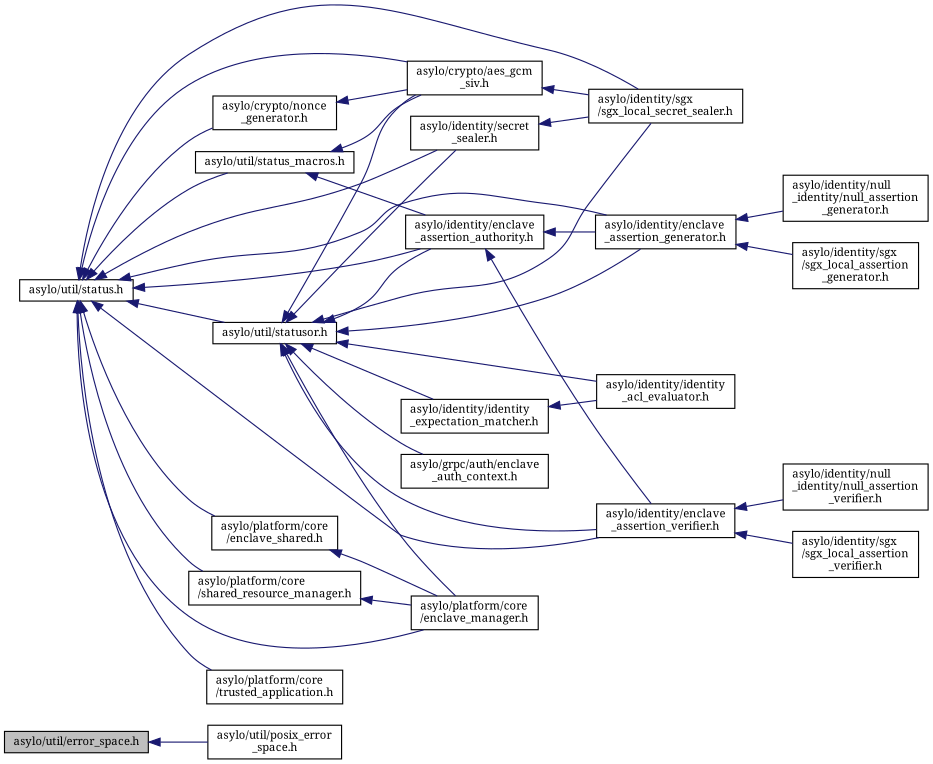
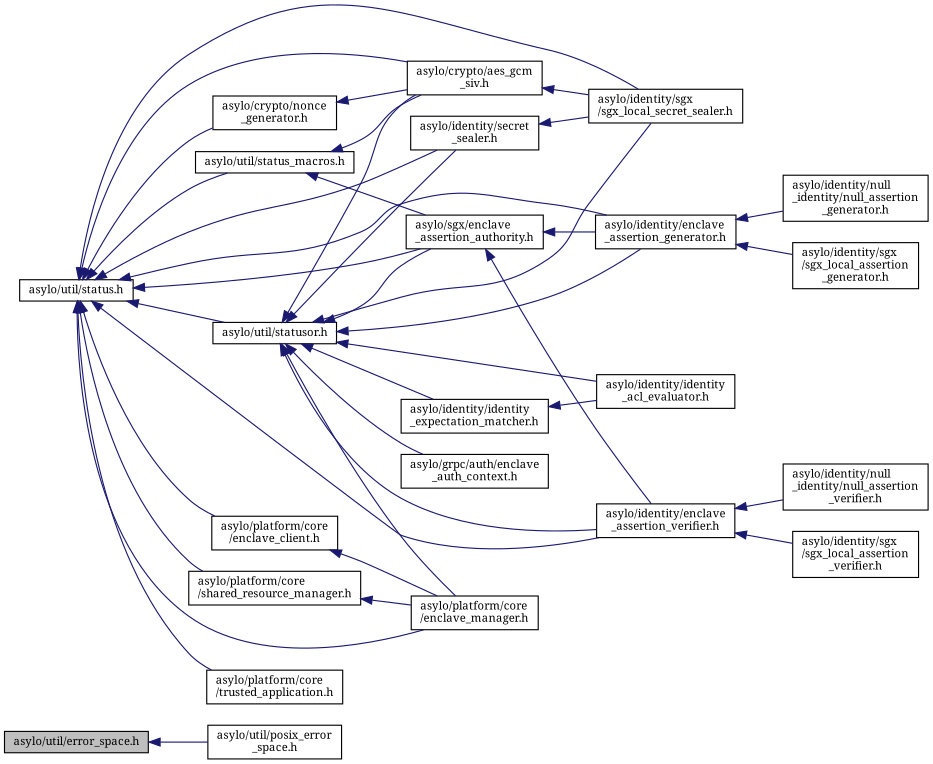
(475, 232) -> (475, 232)
(275, 533) -> (275, 533)
